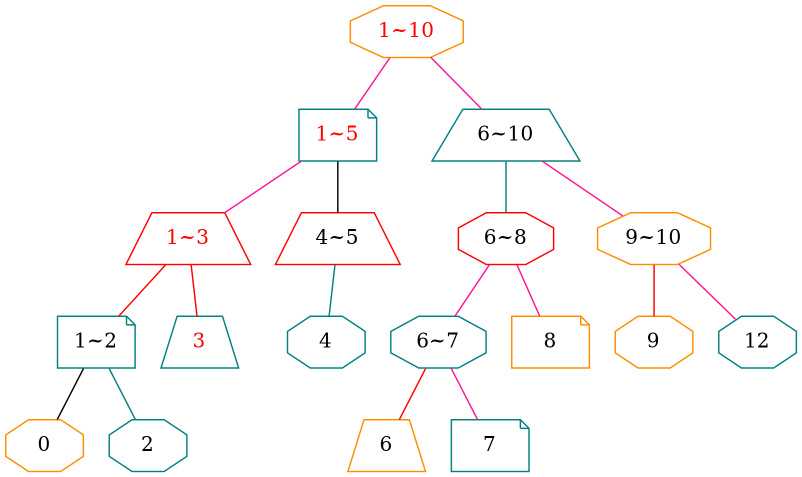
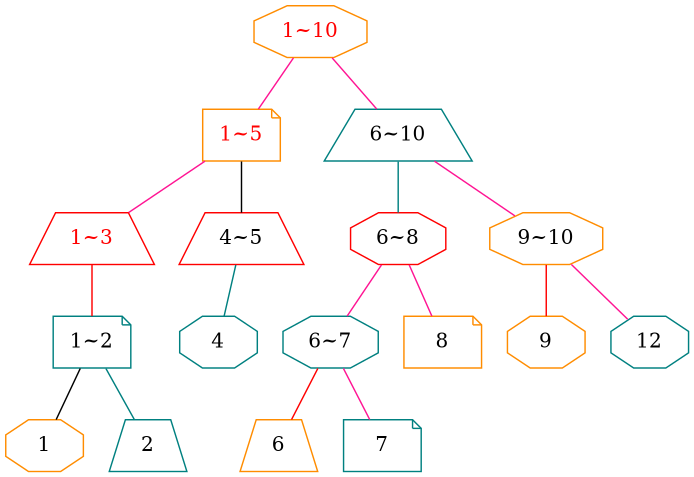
(338, 135) -> (242, 135)
(200, 342) -> none
(45, 446) -> (45, 446)
(148, 446) -> (148, 446)
